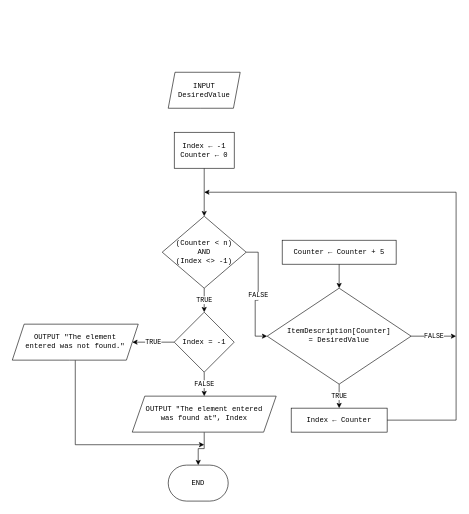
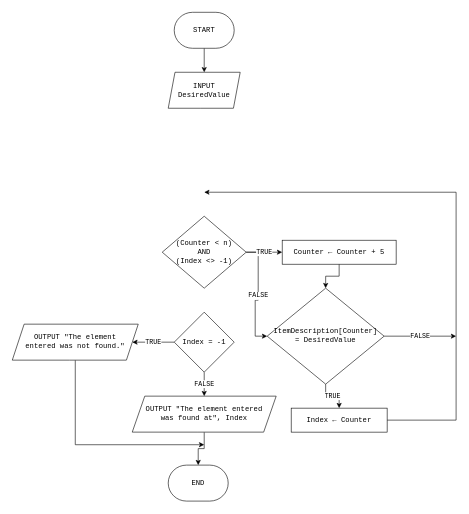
none -> (204, 30)
none -> (204, 66)
(204, 150) -> none
(204, 210) -> none
(204, 301) -> (269, 252)
(339, 336) -> (326, 336)
